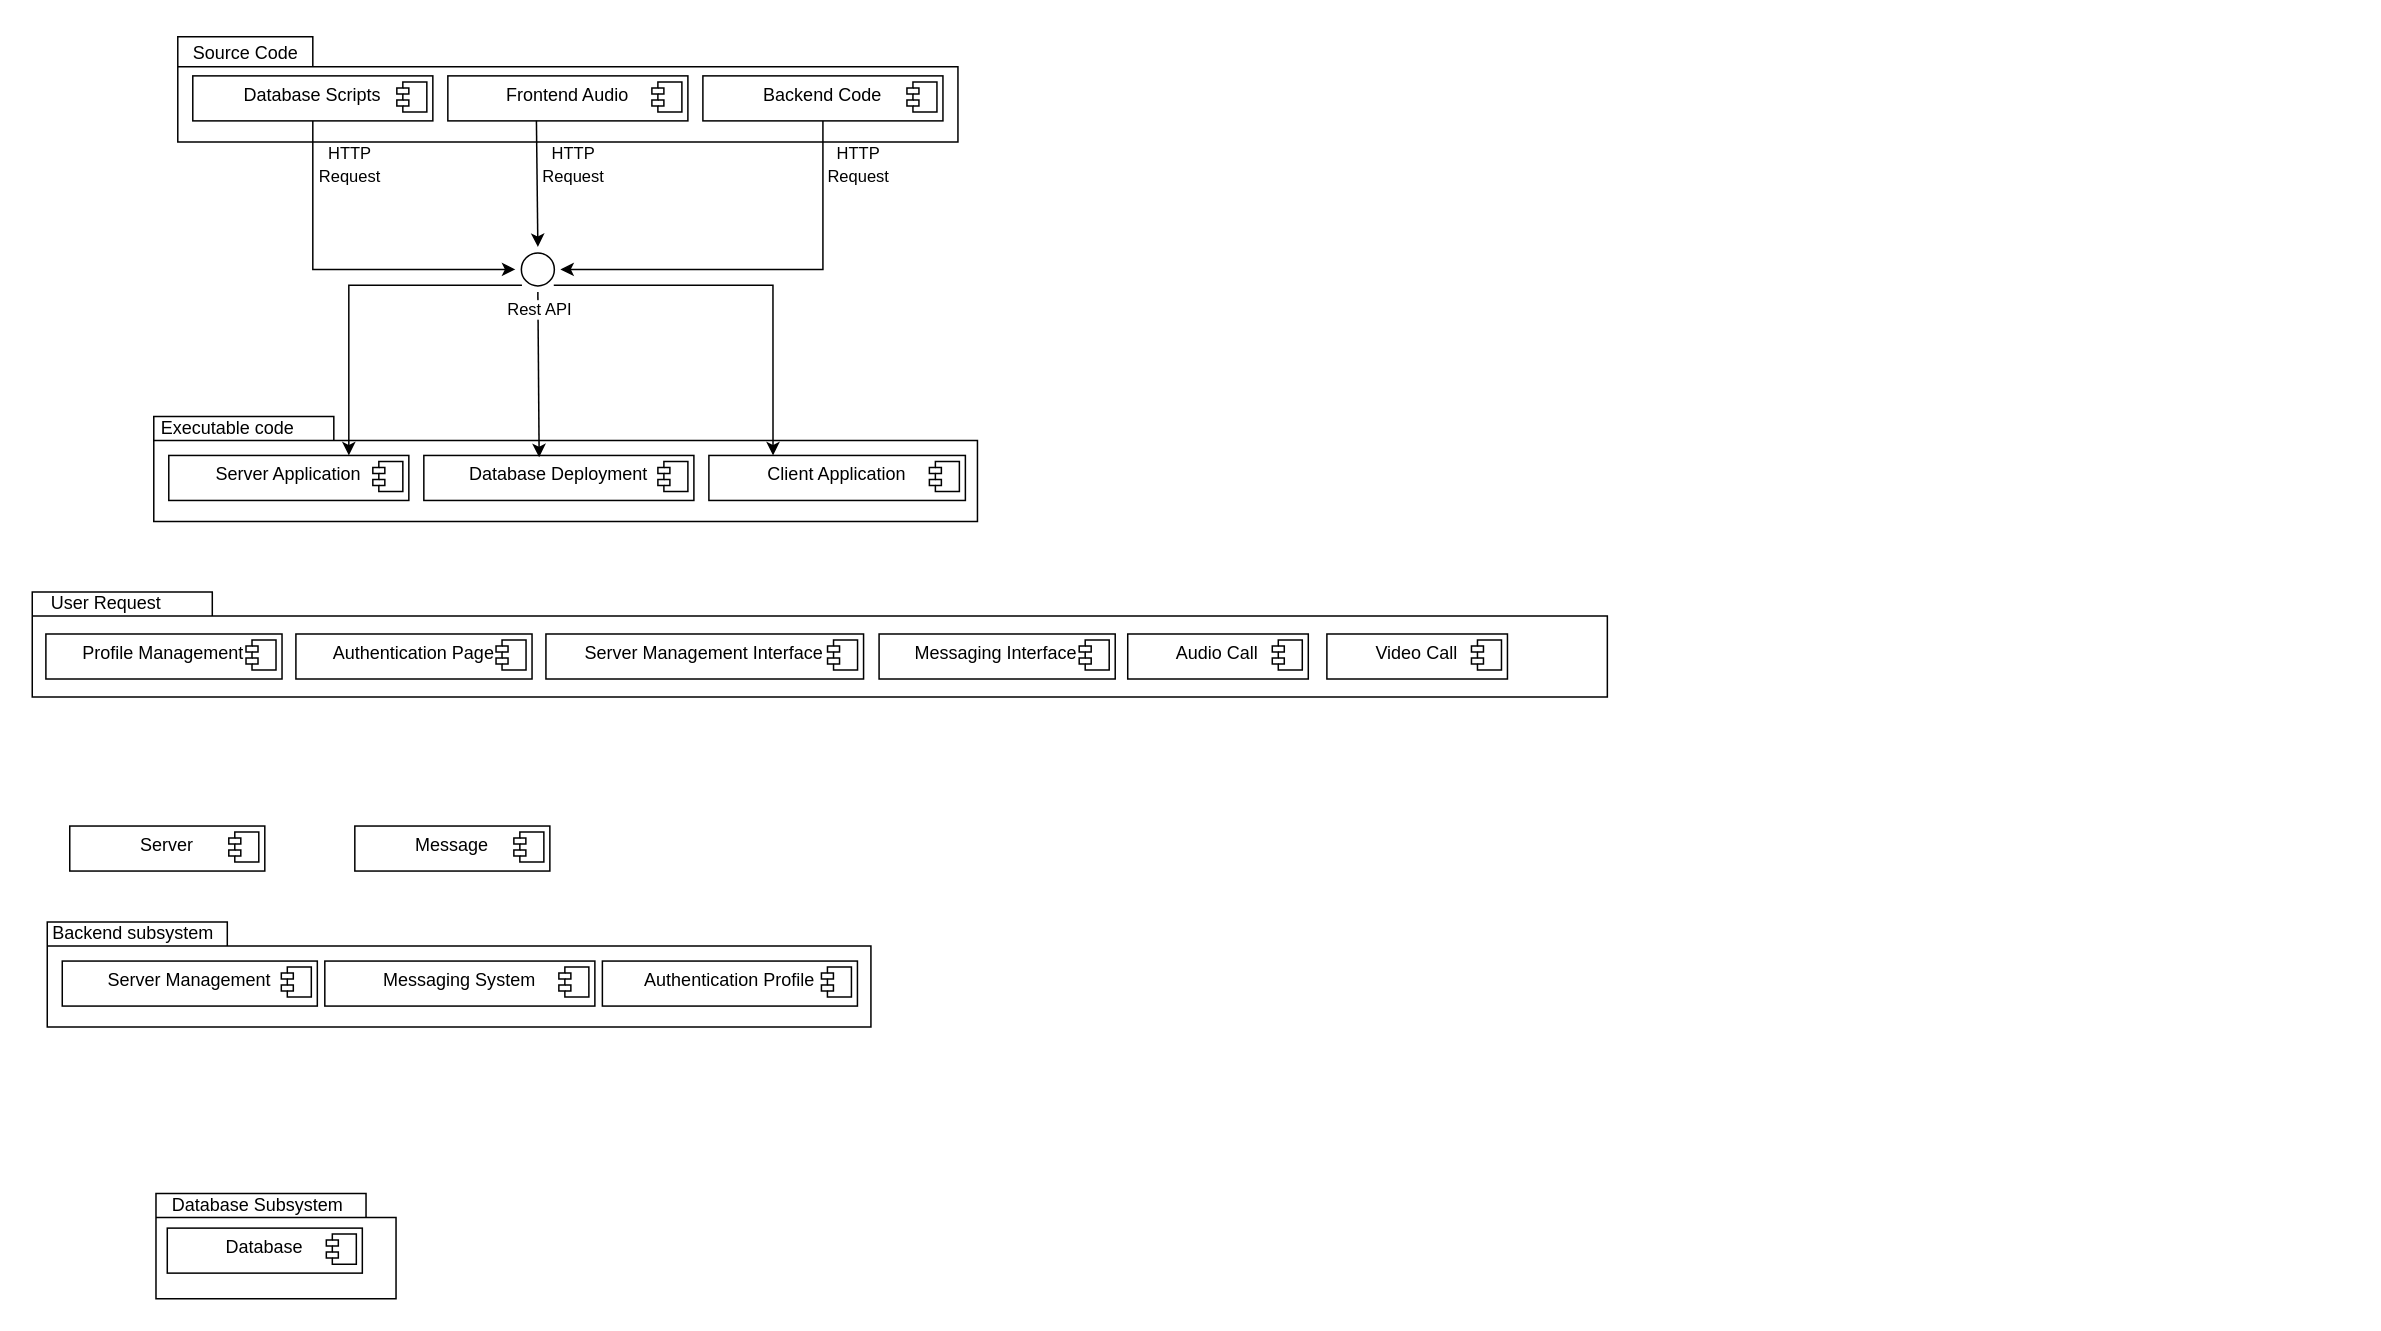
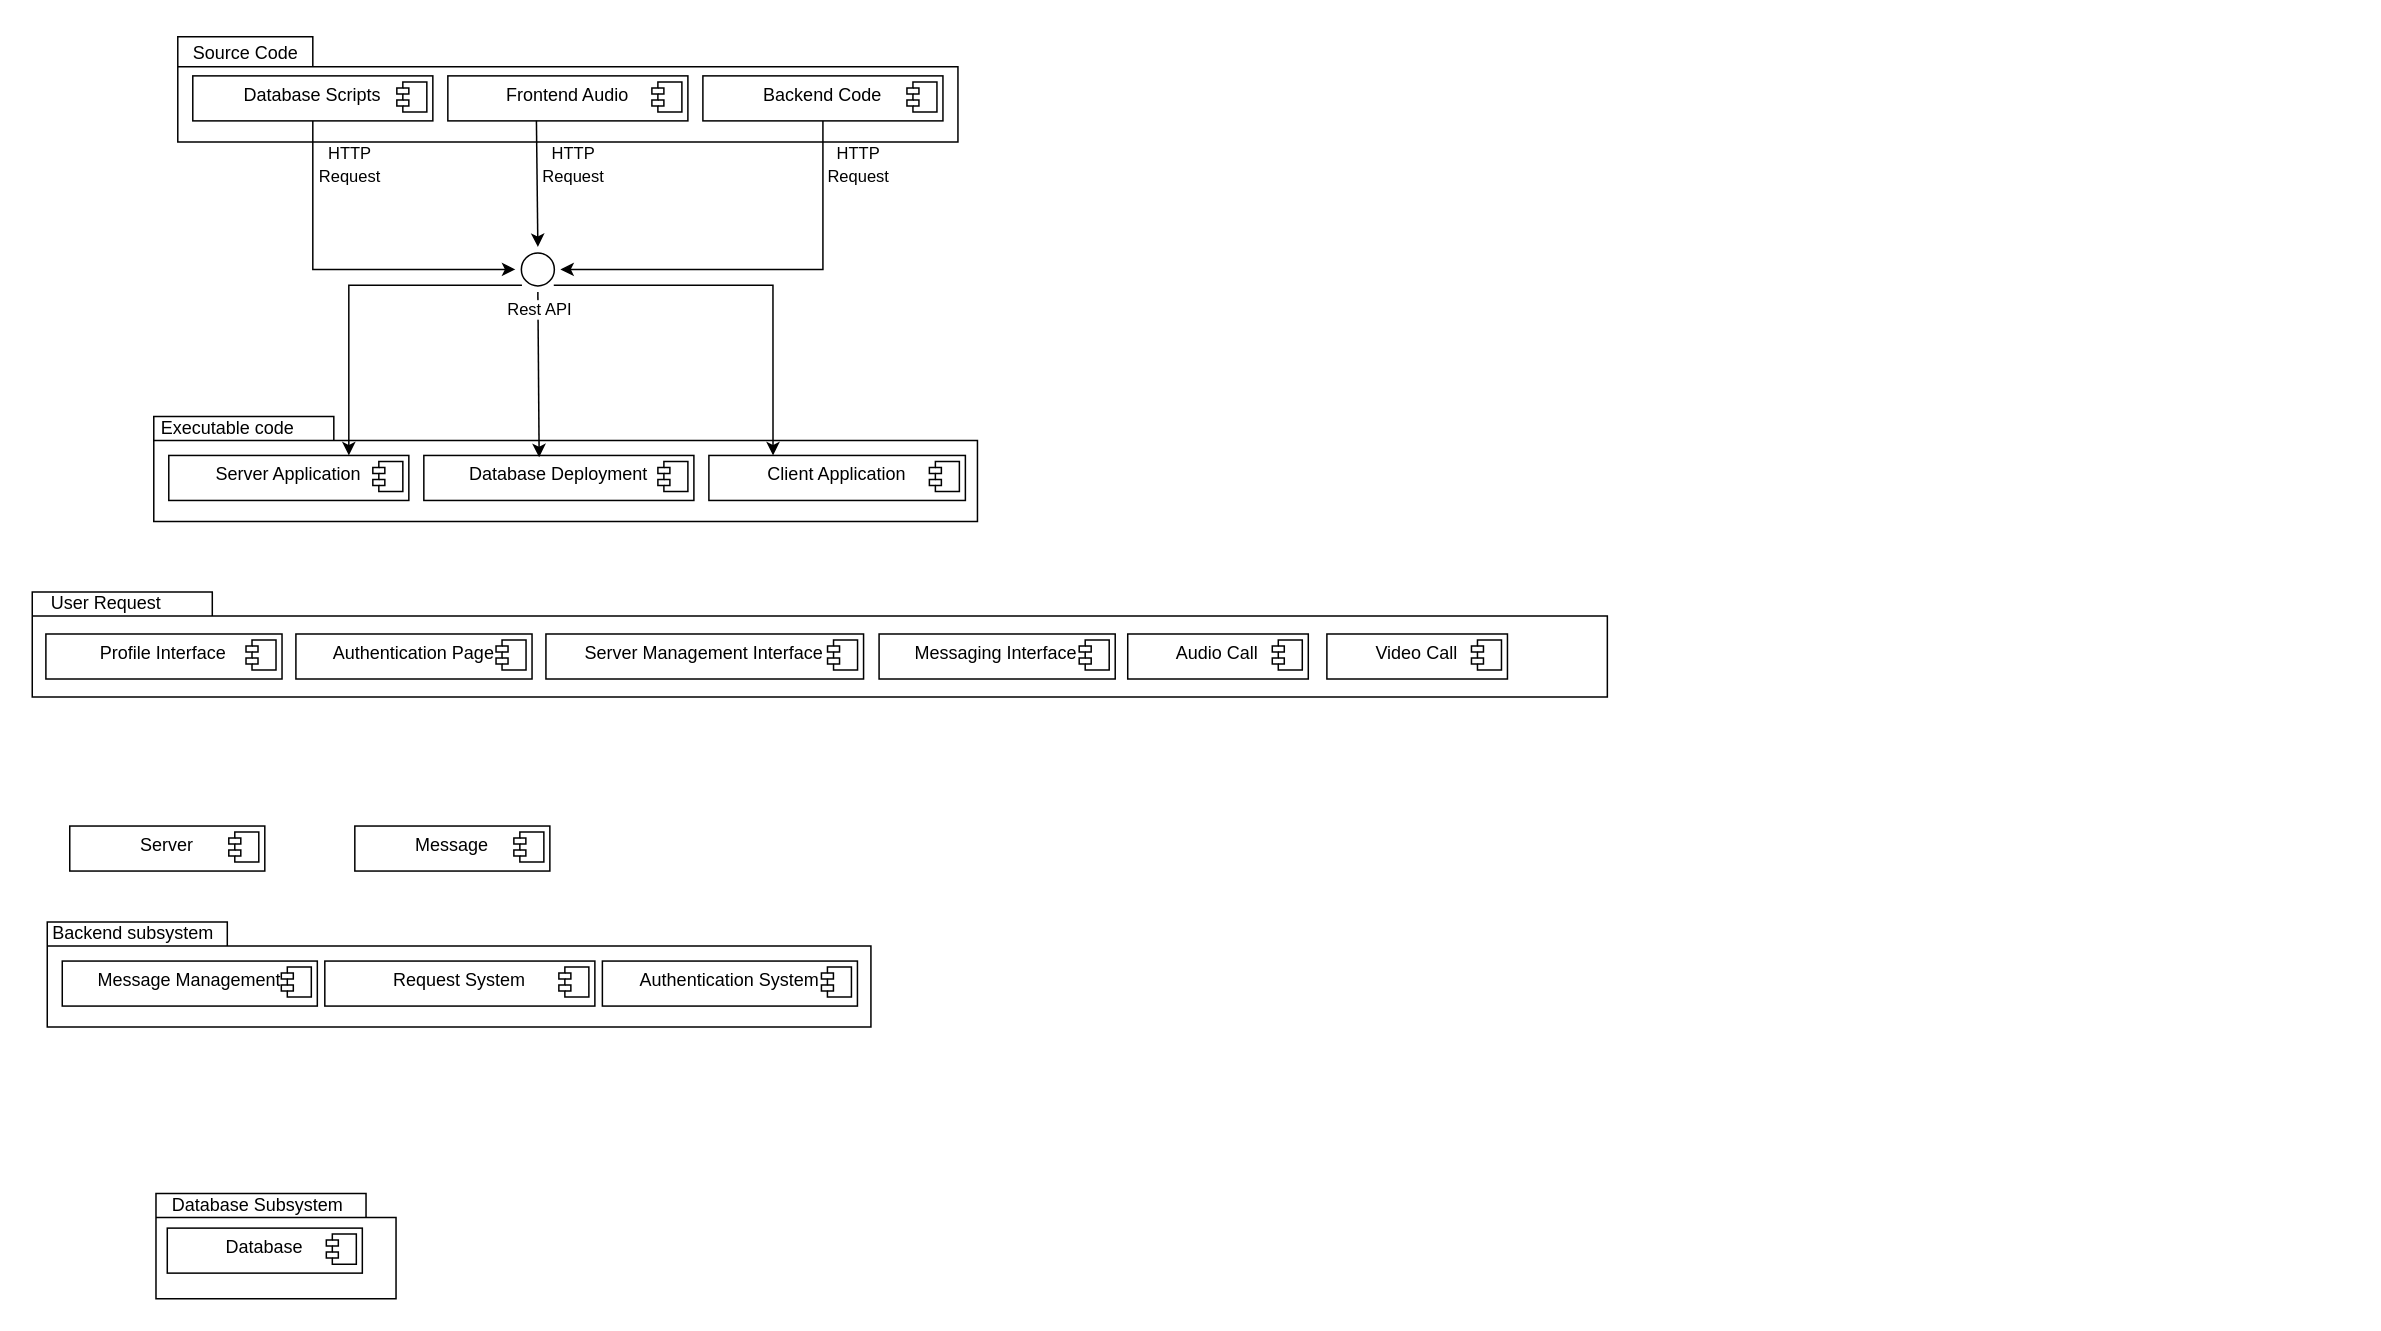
(129, 634) -> (124, 634)
(146, 961) -> (151, 961)
(401, 961) -> (393, 961)
(701, 961) -> (701, 961)
